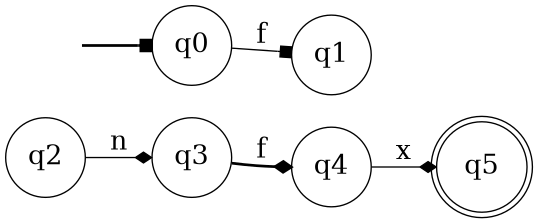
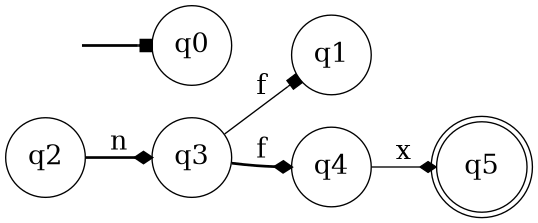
(255, 50) -> (256, 110)
(110, 158) -> (110, 158)
